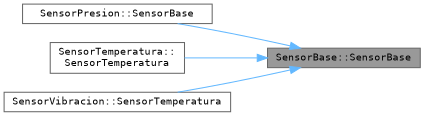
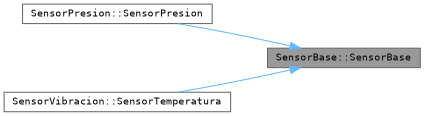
(117, 14) -> (117, 14)
(117, 58) -> none
